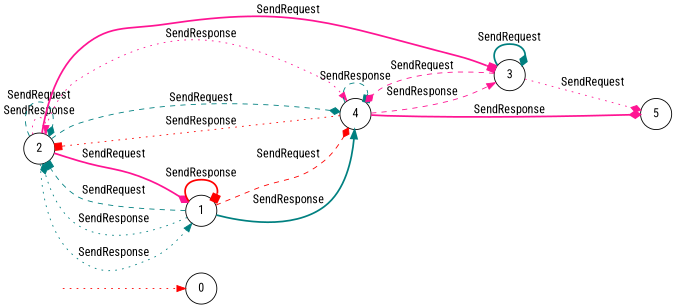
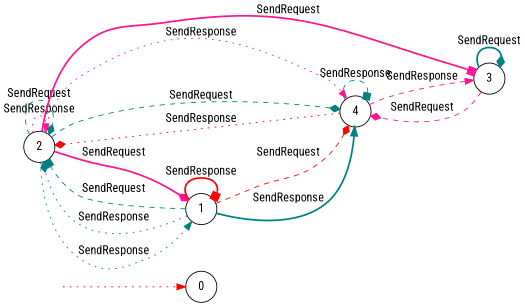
(656, 114) -> none
(202, 131) -> (203, 129)
